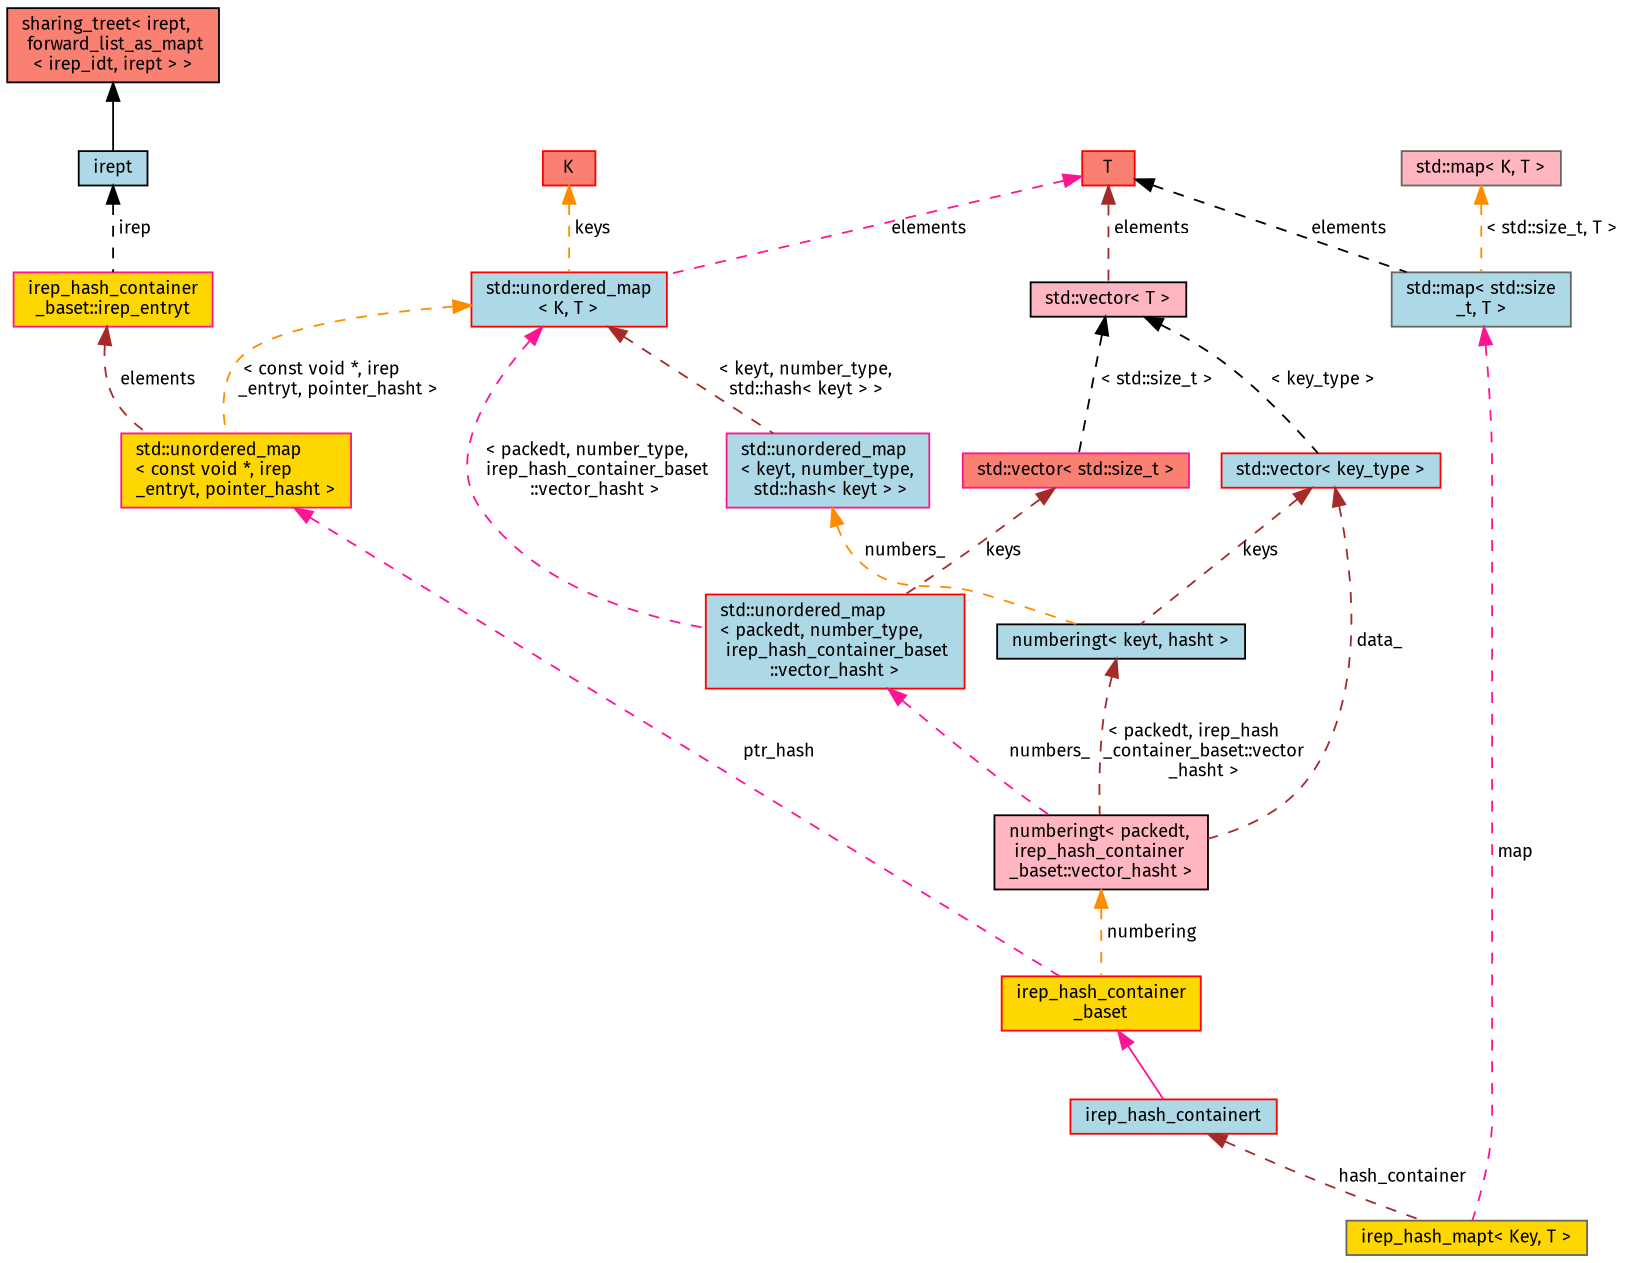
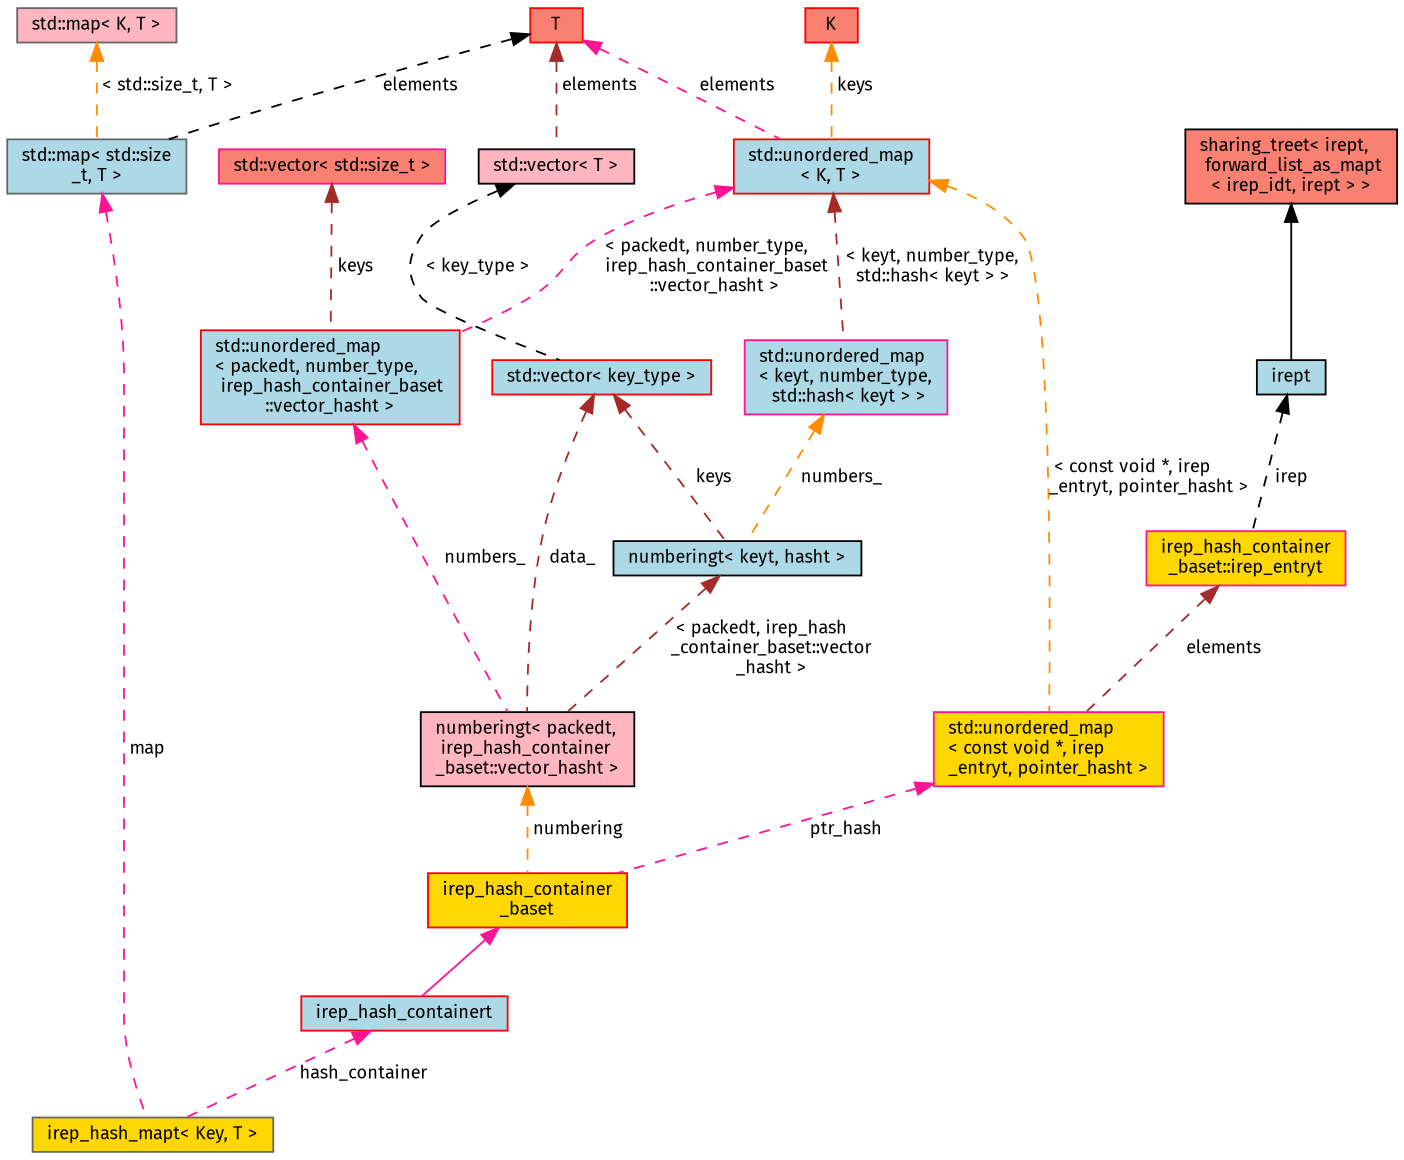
(1090, 394) -> none
(1323, 1183) -> (271, 1078)
